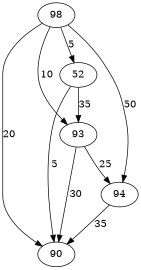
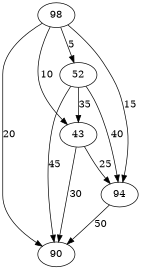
(130, 105) -> (130, 105)
none -> (106, 129)
(78, 135) -> (78, 135)
(55, 165) -> (55, 165)
(101, 224) -> (101, 224)
